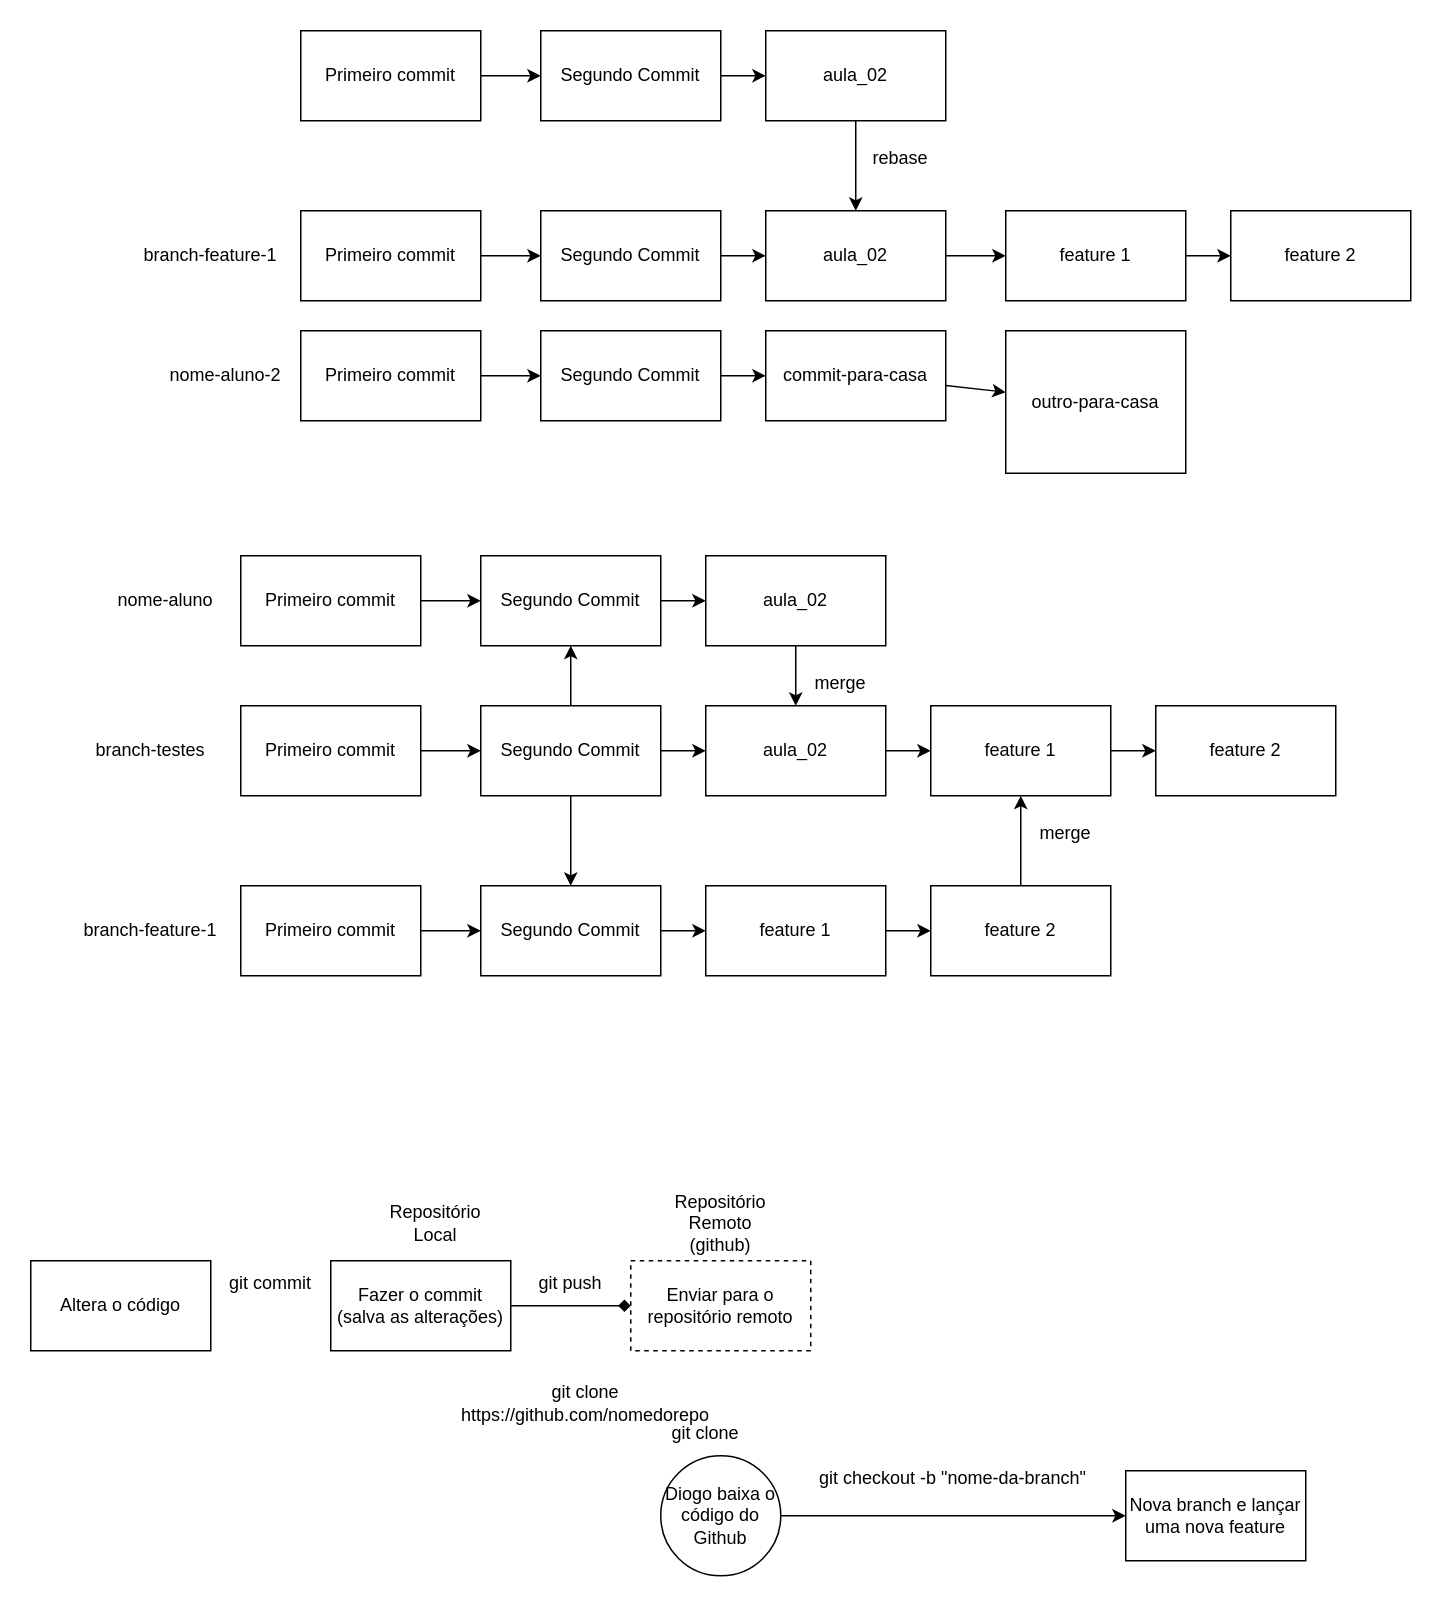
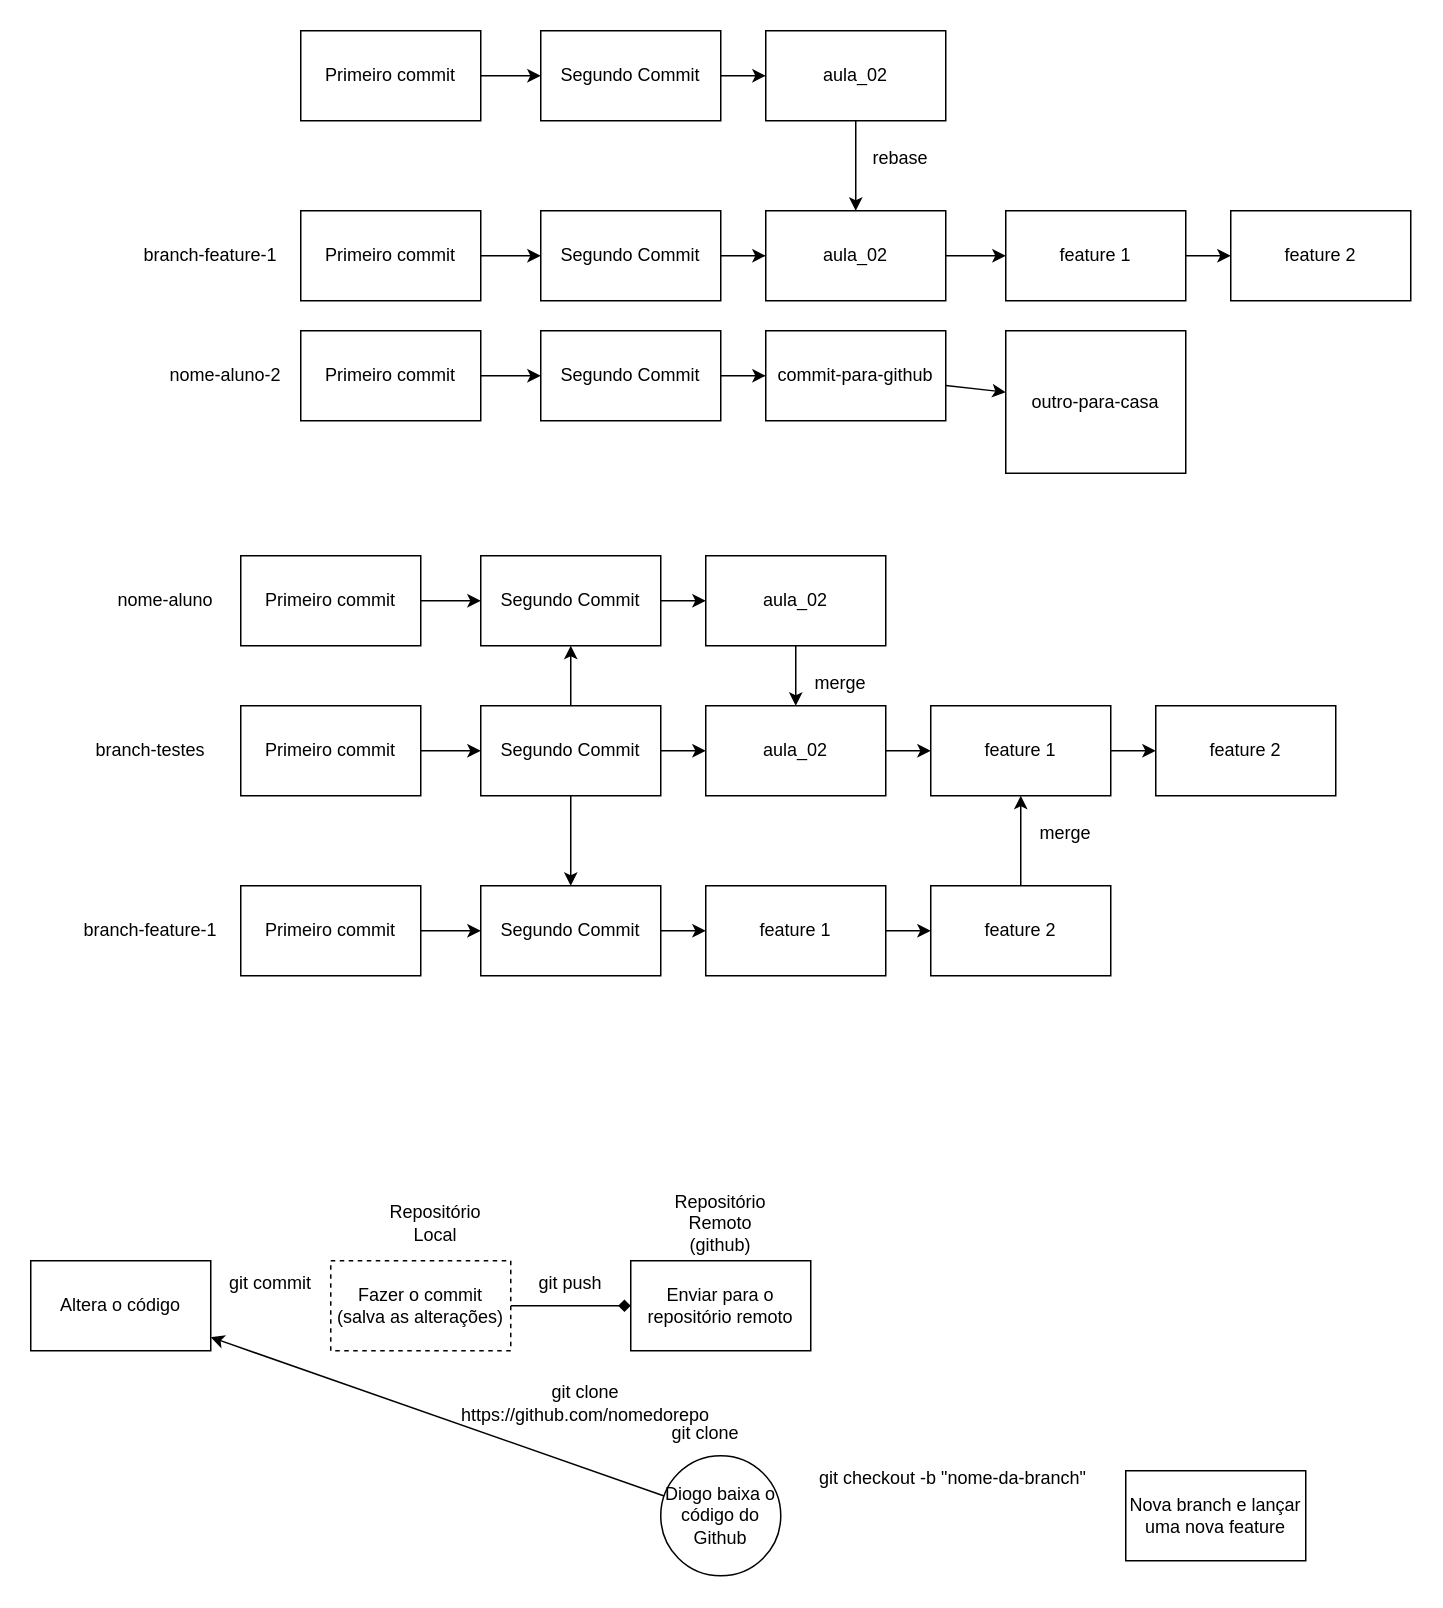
(856, 376) -> (856, 376)
(421, 1306) -> (421, 1306)
(721, 1306) -> (721, 1306)
(948, 1516) -> (442, 1418)
